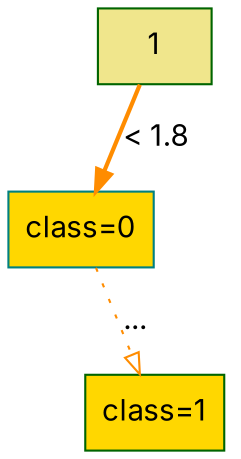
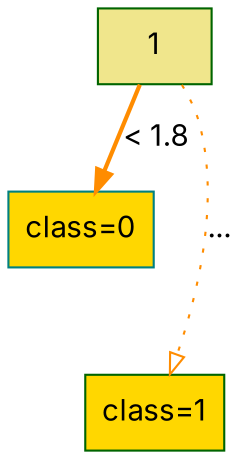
(114, 311) -> (207, 219)
